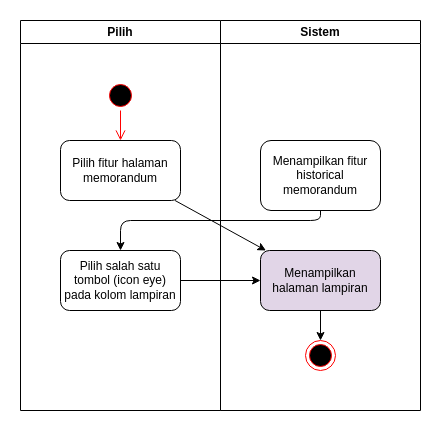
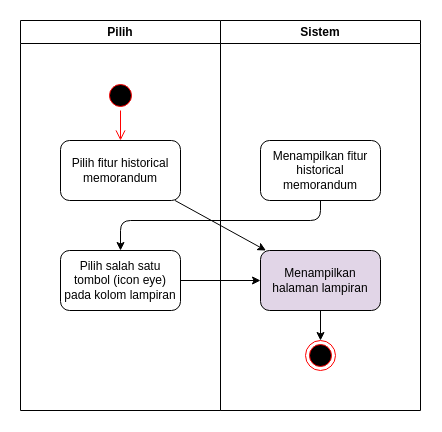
(121, 171) -> (121, 171)
(321, 176) -> (321, 171)
